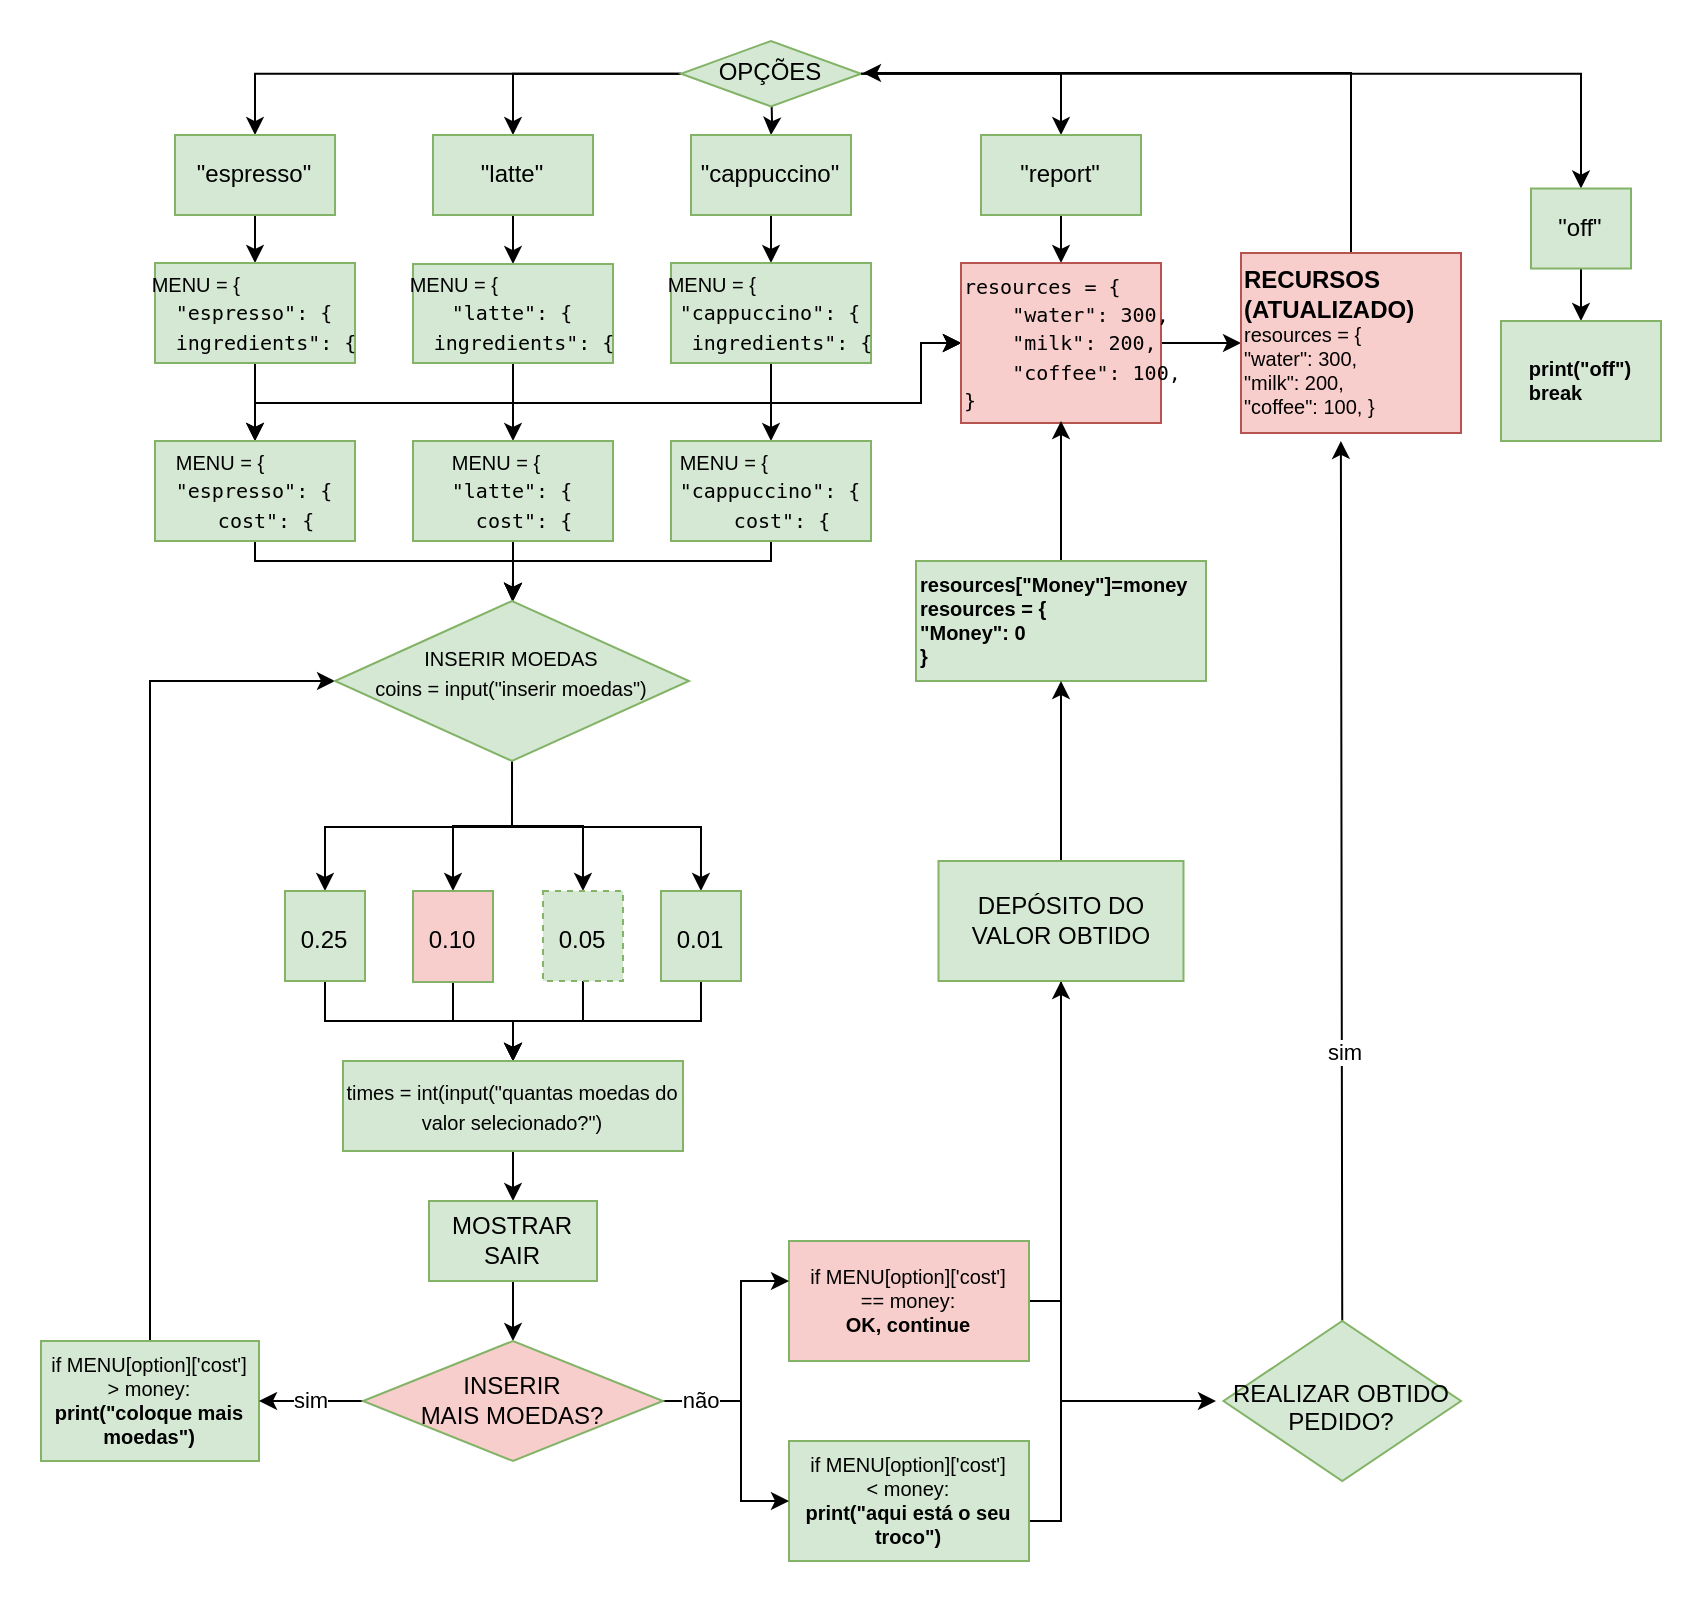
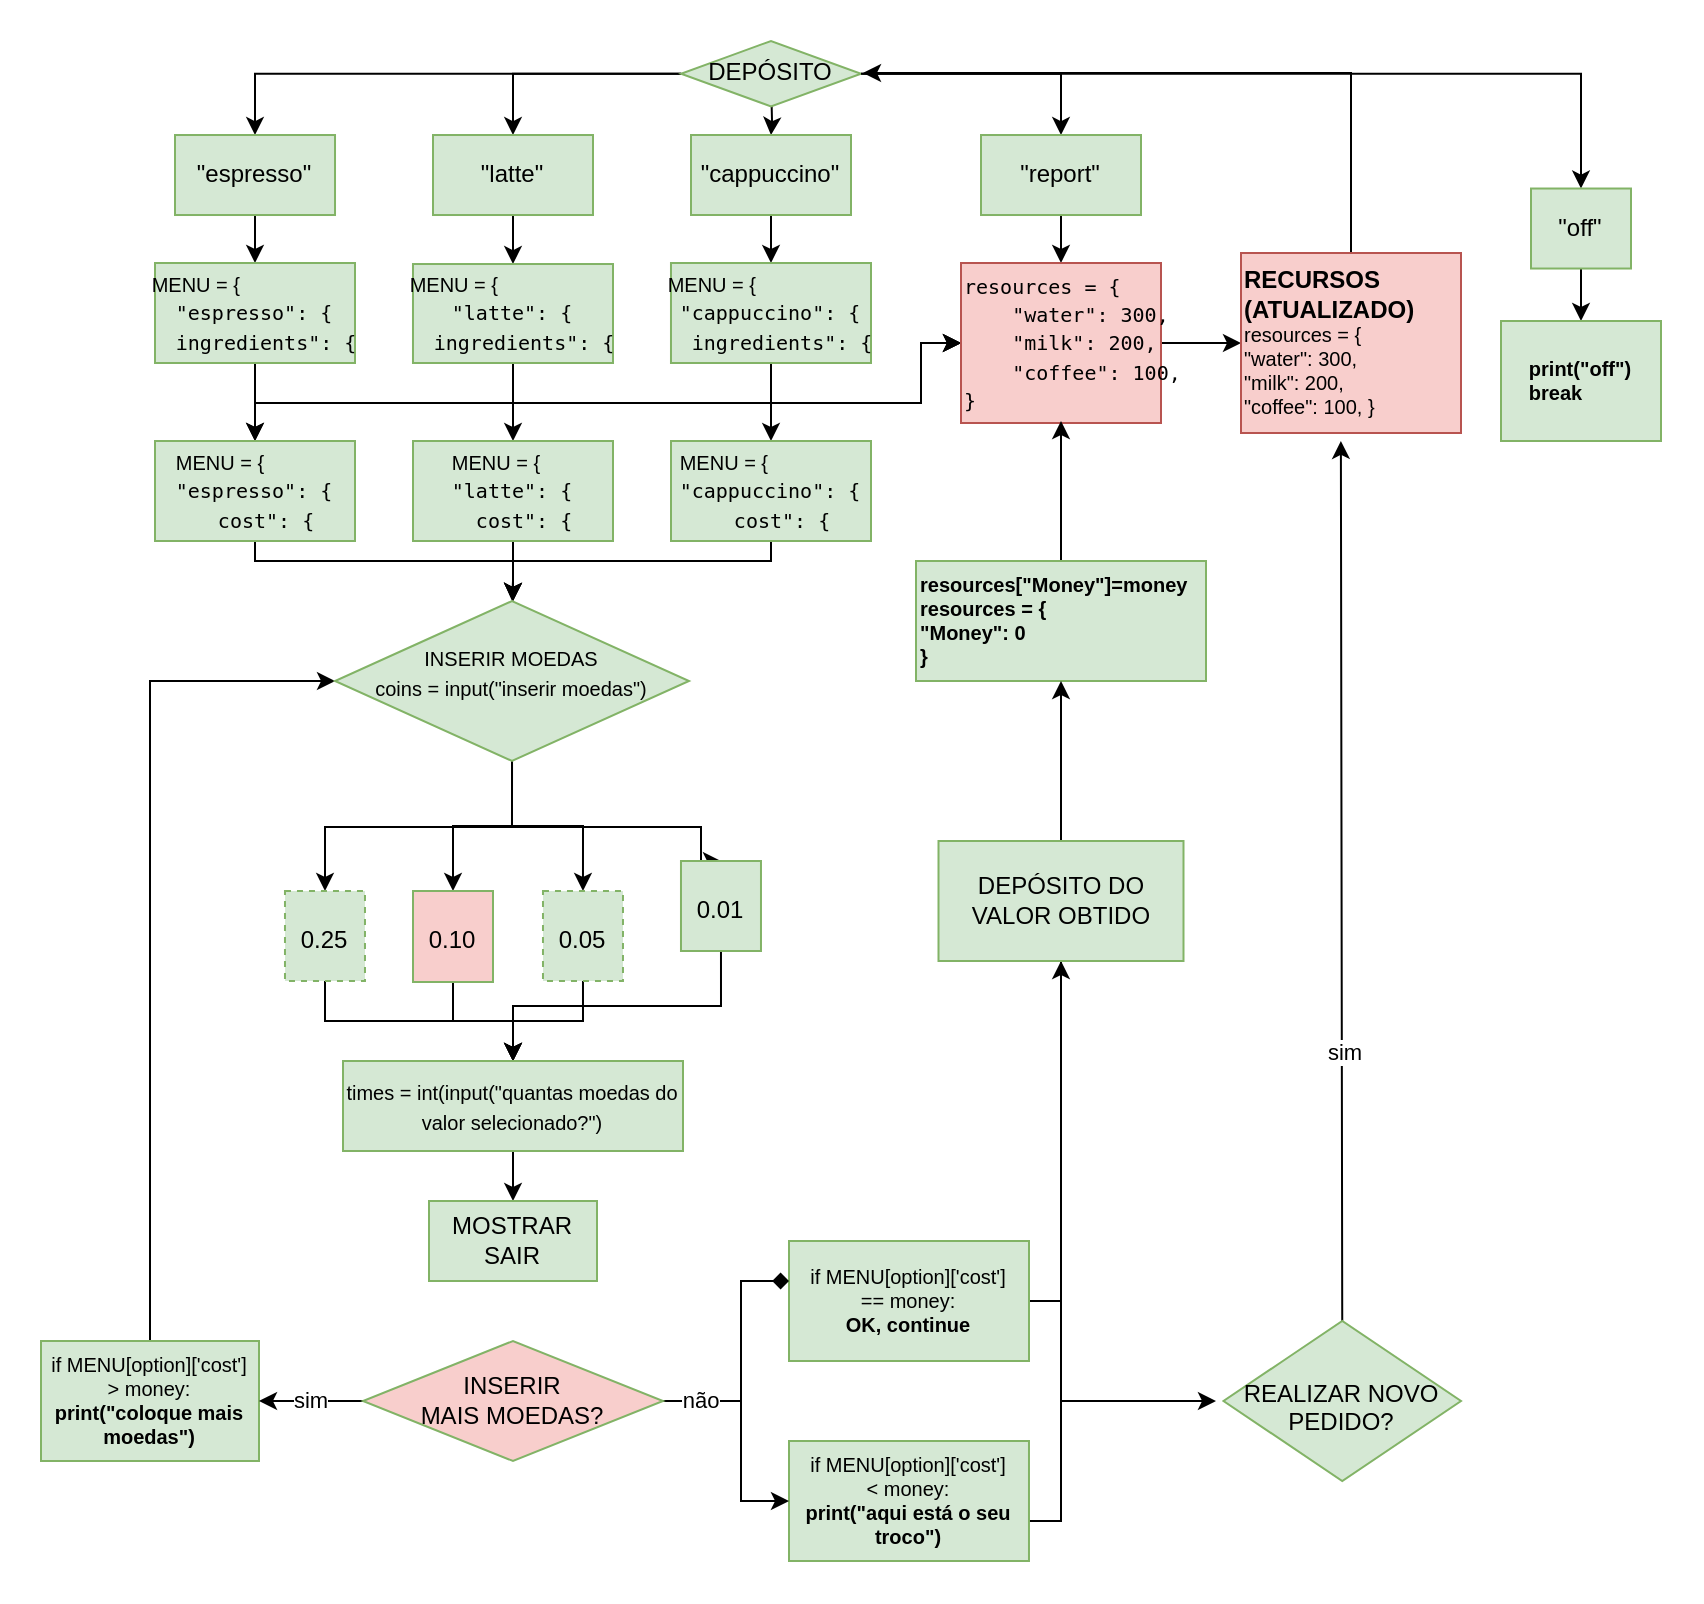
(771, 73) -> (771, 73)
(1061, 921) -> (1061, 901)
(325, 936) -> (325, 936)
(701, 936) -> (721, 906)
(773, 1281) -> (772, 1281)
(909, 1301) -> (909, 1301)
(513, 1318) -> none
(1342, 1410) -> (1342, 1410)
